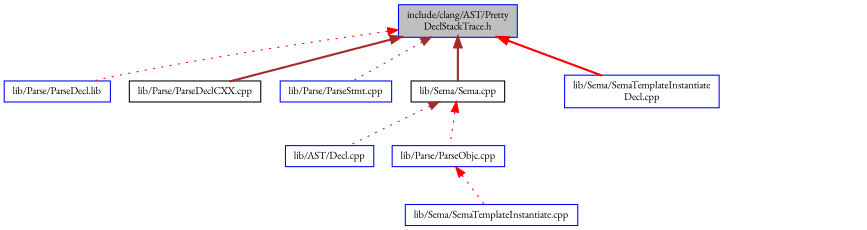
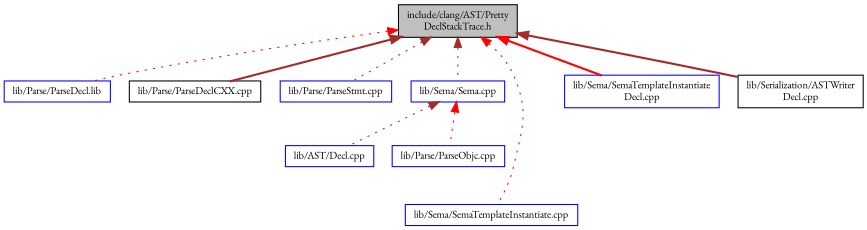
(458, 21) -> (458, 21)
(458, 64) -> (458, 64)
(458, 91) -> (458, 91)
none -> (801, 91)
(473, 190) -> (523, 121)
